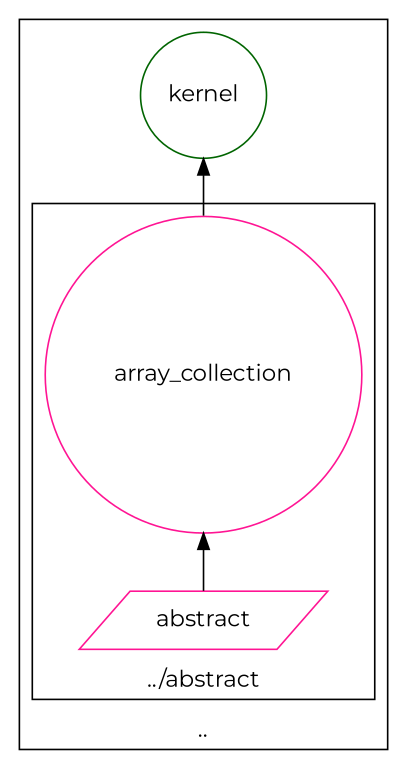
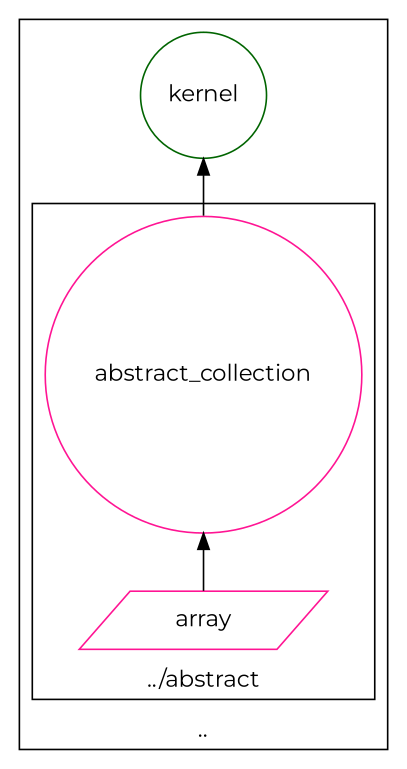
(204, 375) -> (204, 375)
(204, 620) -> (204, 620)
